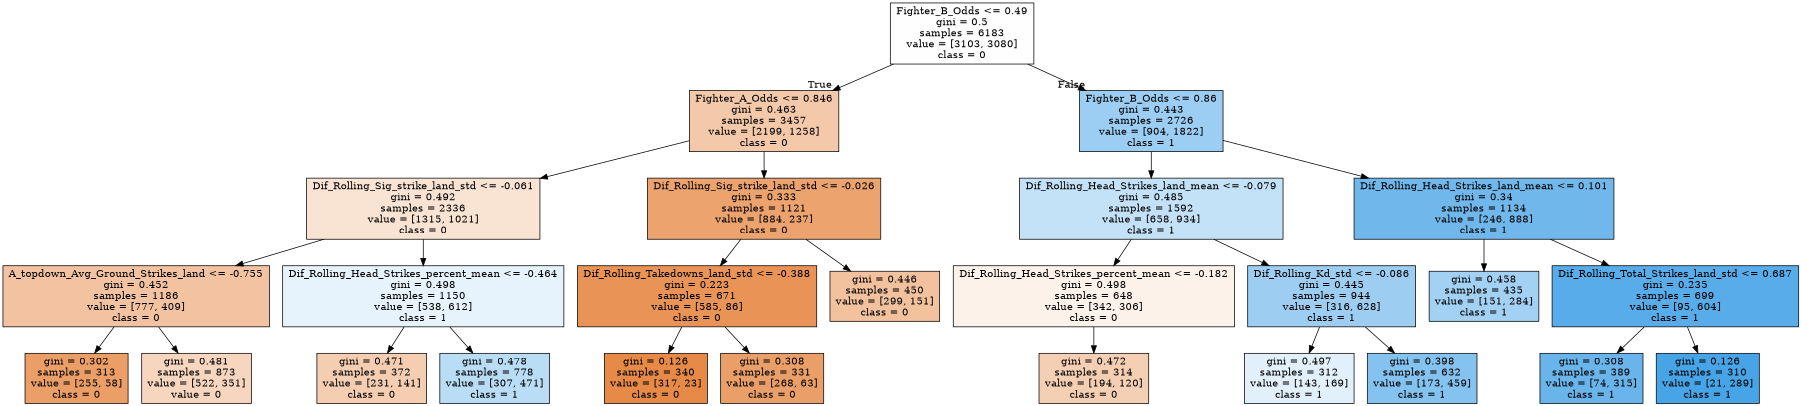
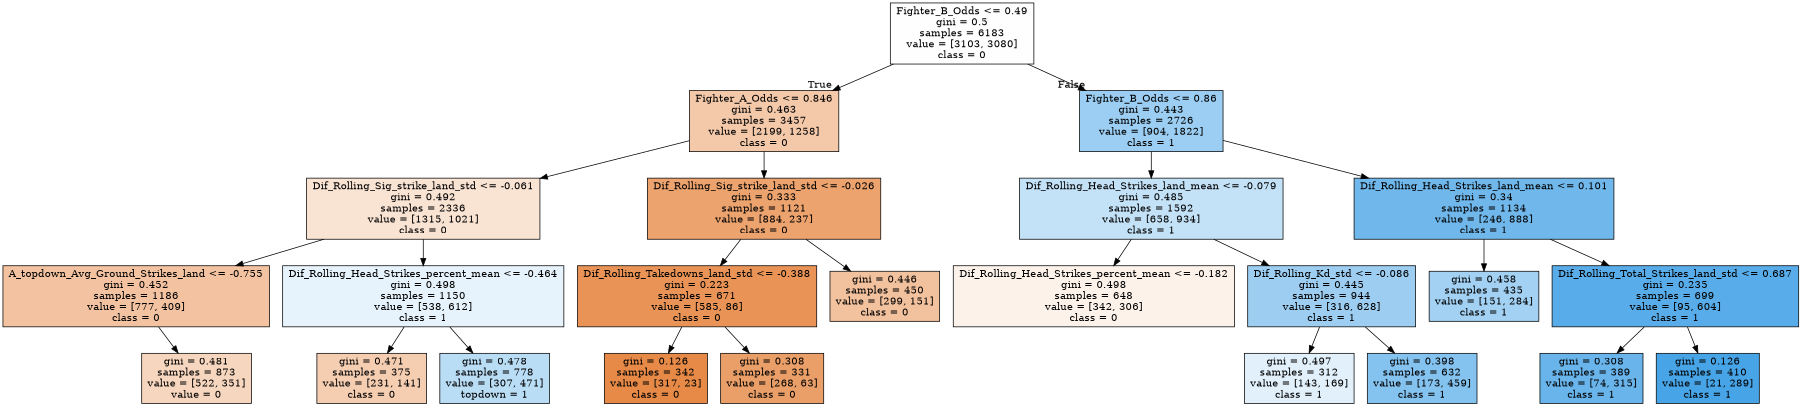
(77, 378) -> none
(372, 378) -> (372, 378)
(495, 378) -> (495, 378)
(656, 378) -> (656, 378)
(1094, 378) -> none
(1708, 378) -> (1708, 378)
